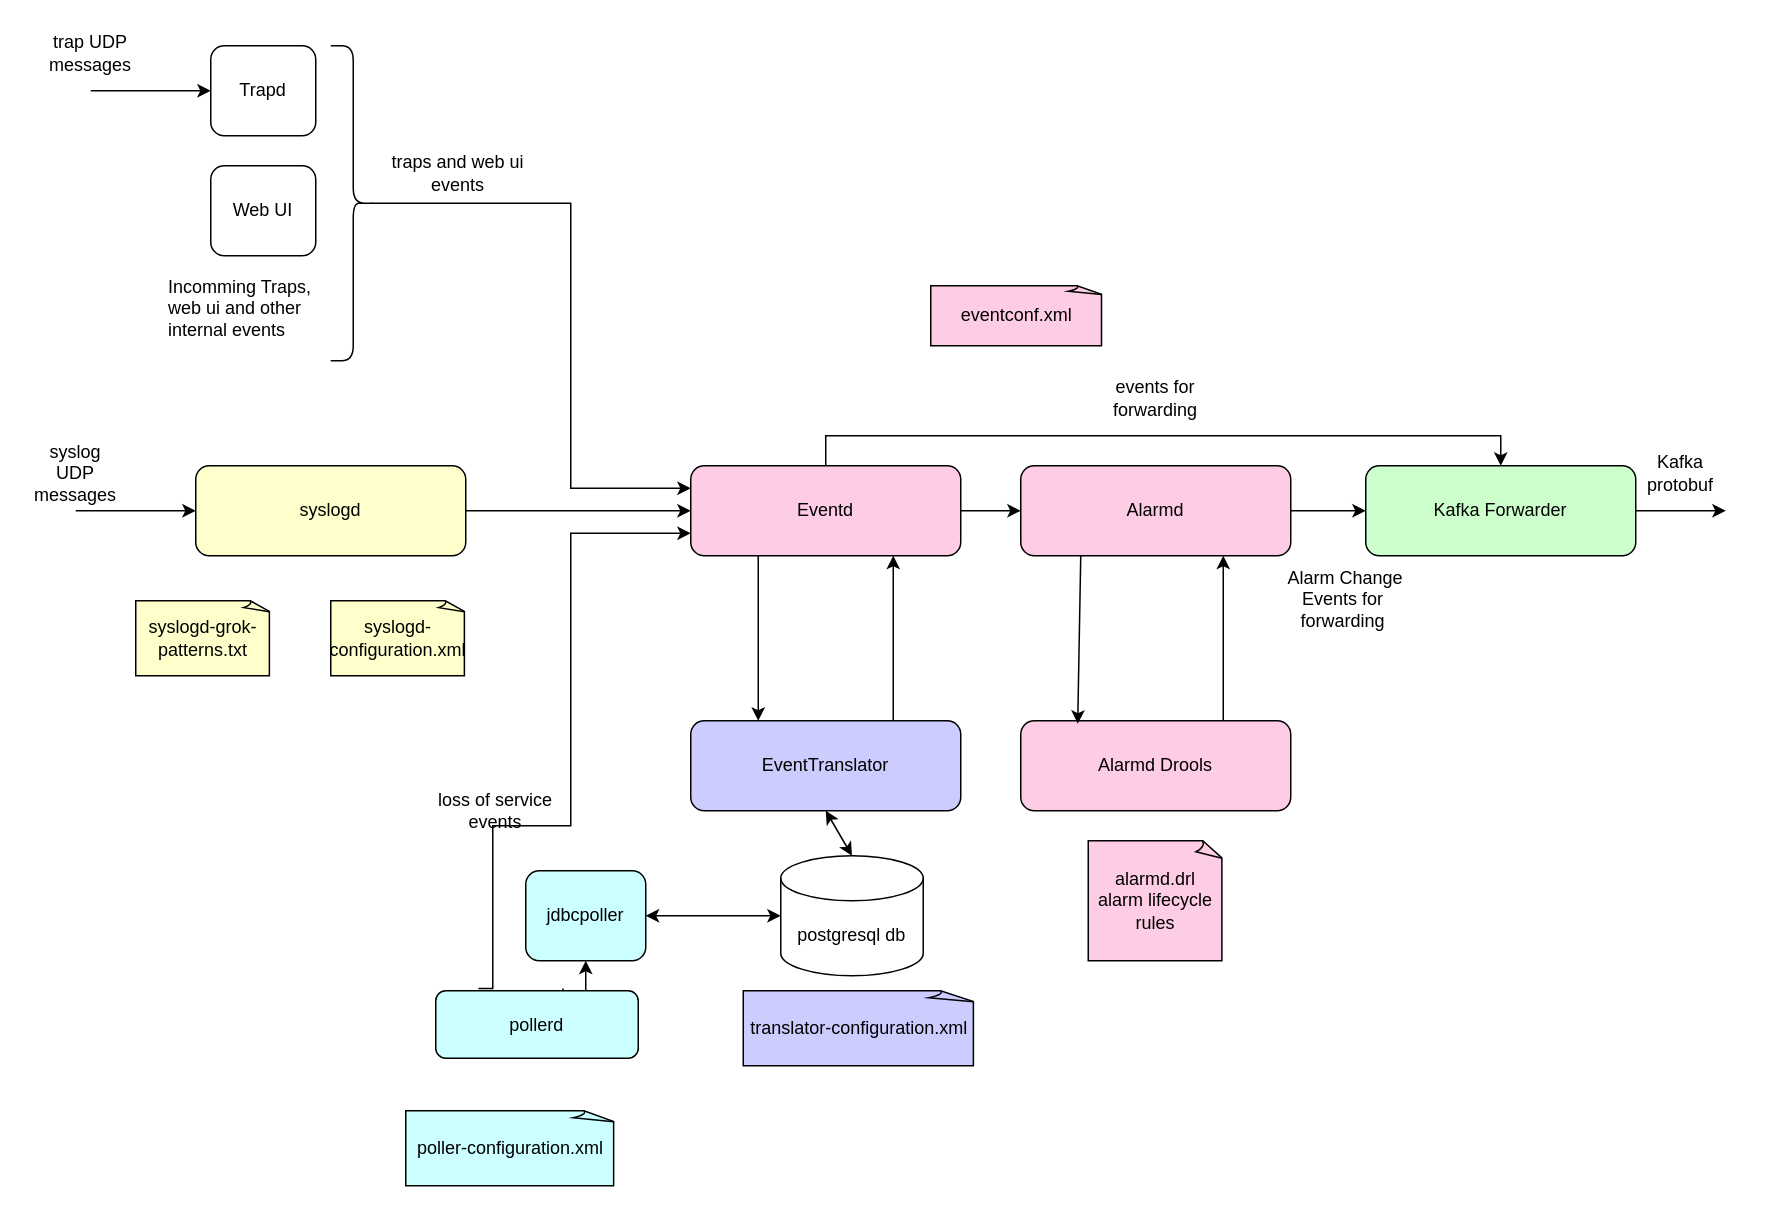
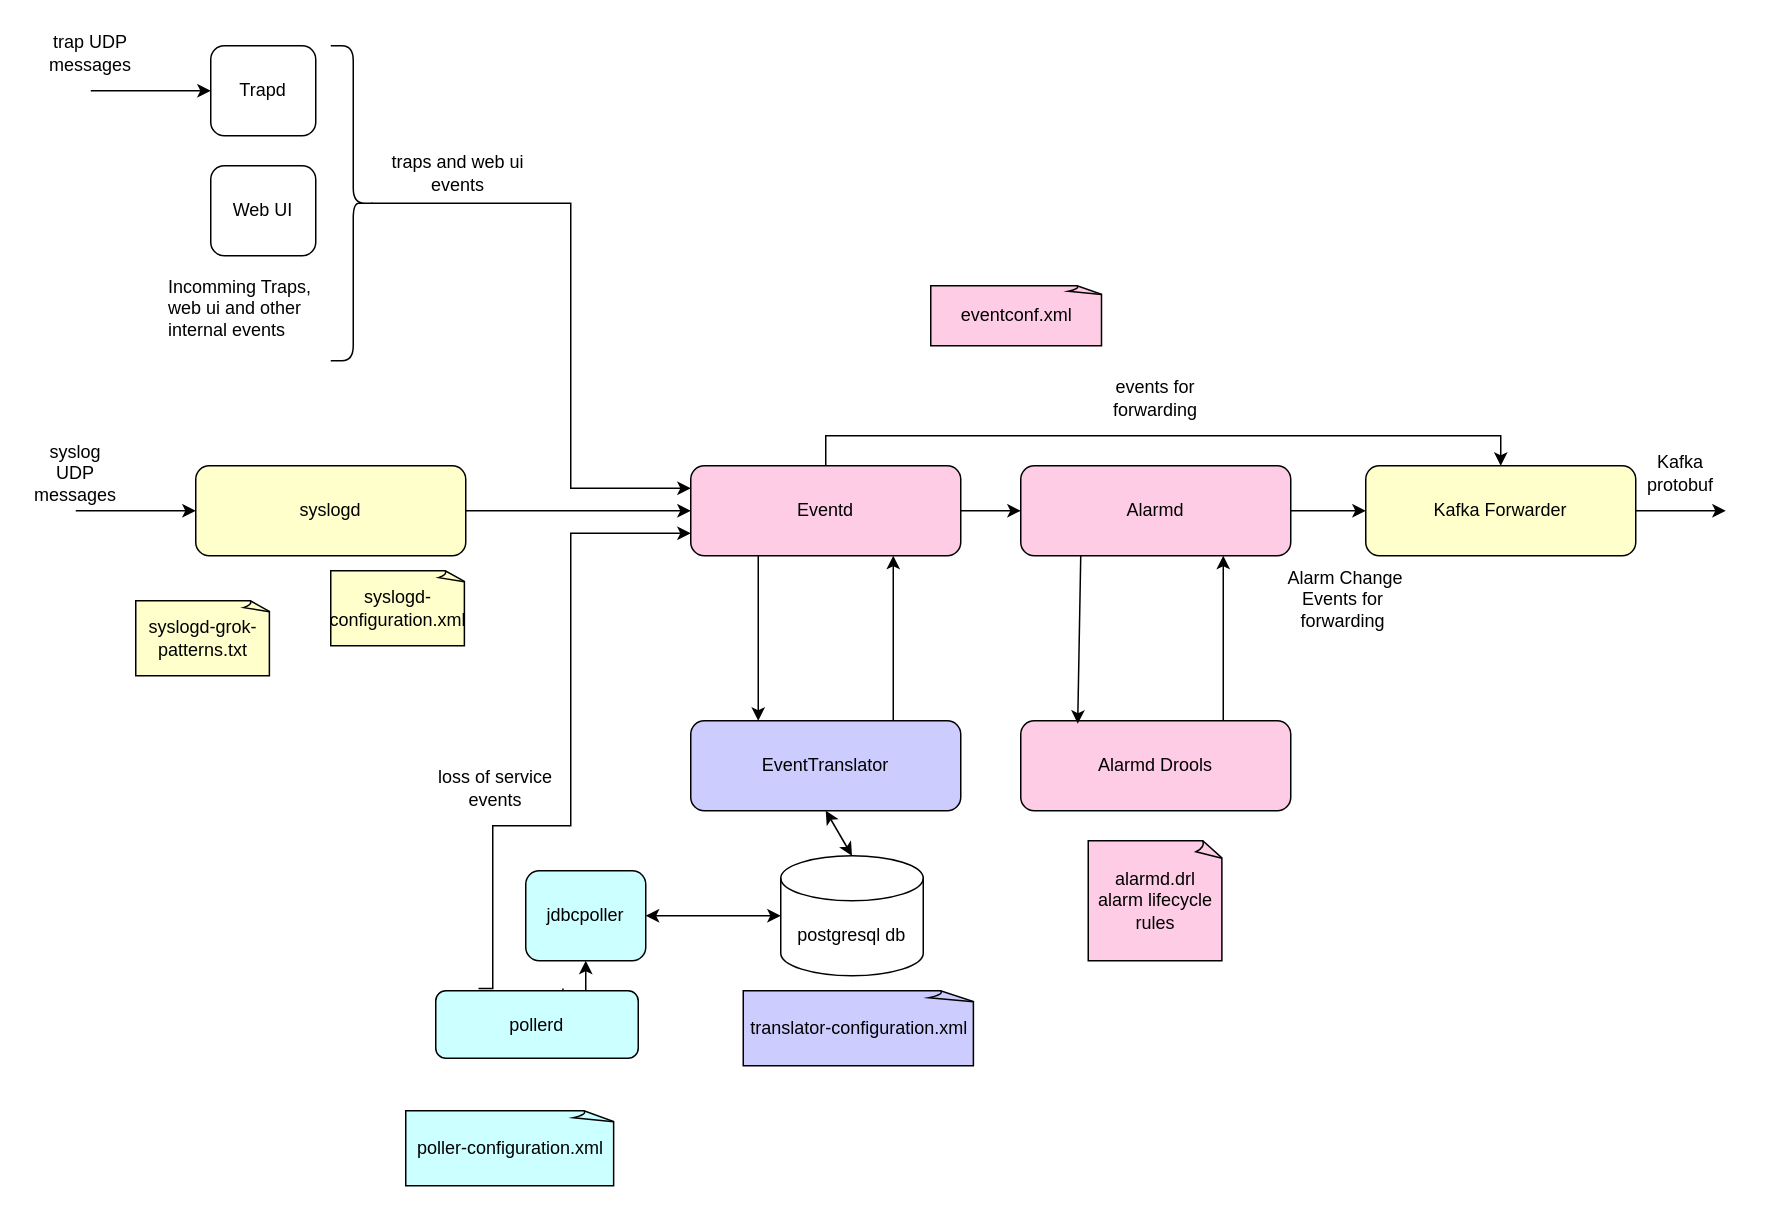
(1501, 511) -> (1501, 511)
(398, 638) -> (398, 608)
(496, 811) -> (496, 788)
